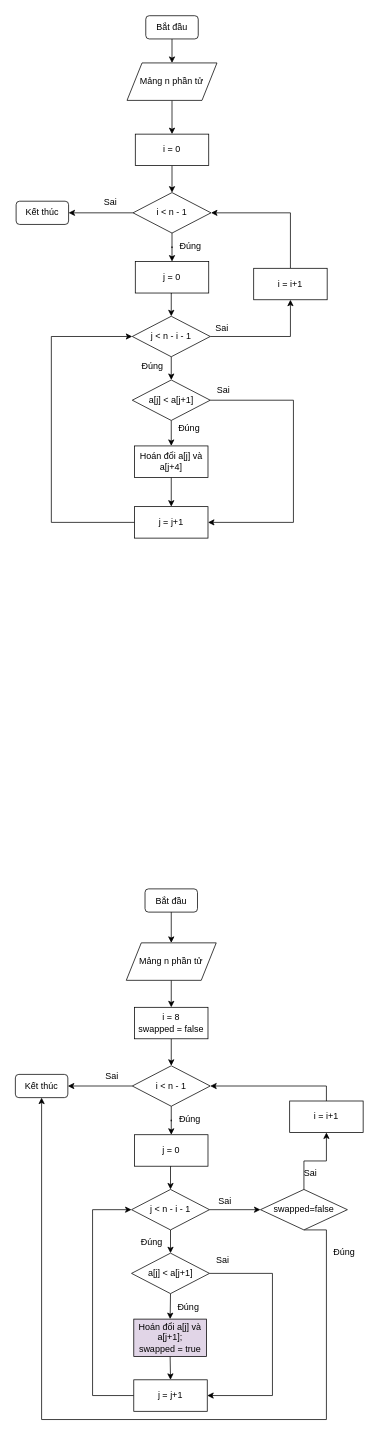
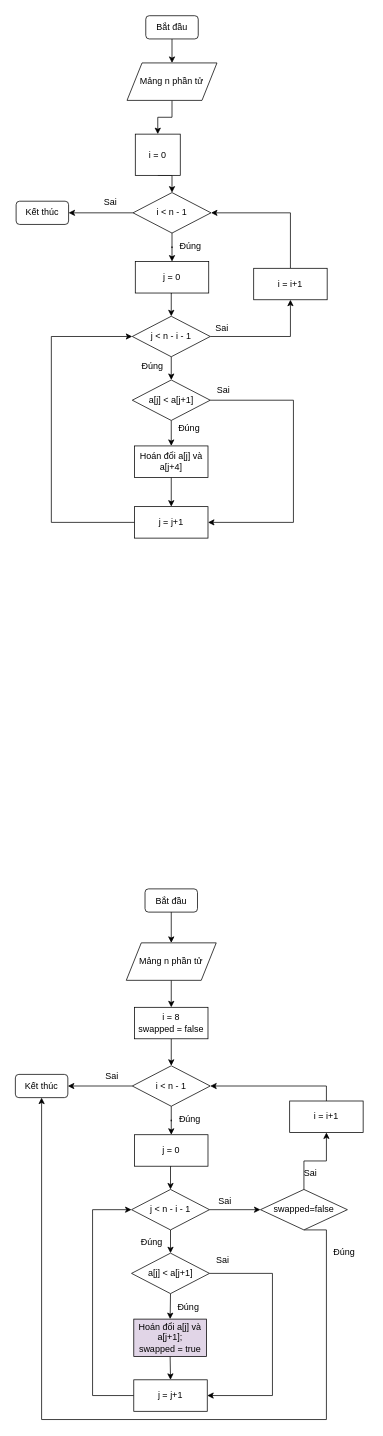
(172, 150) -> (158, 155)
